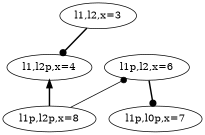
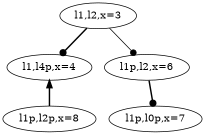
(49, 67) -> (49, 67)
(96, 94) -> (120, 39)
